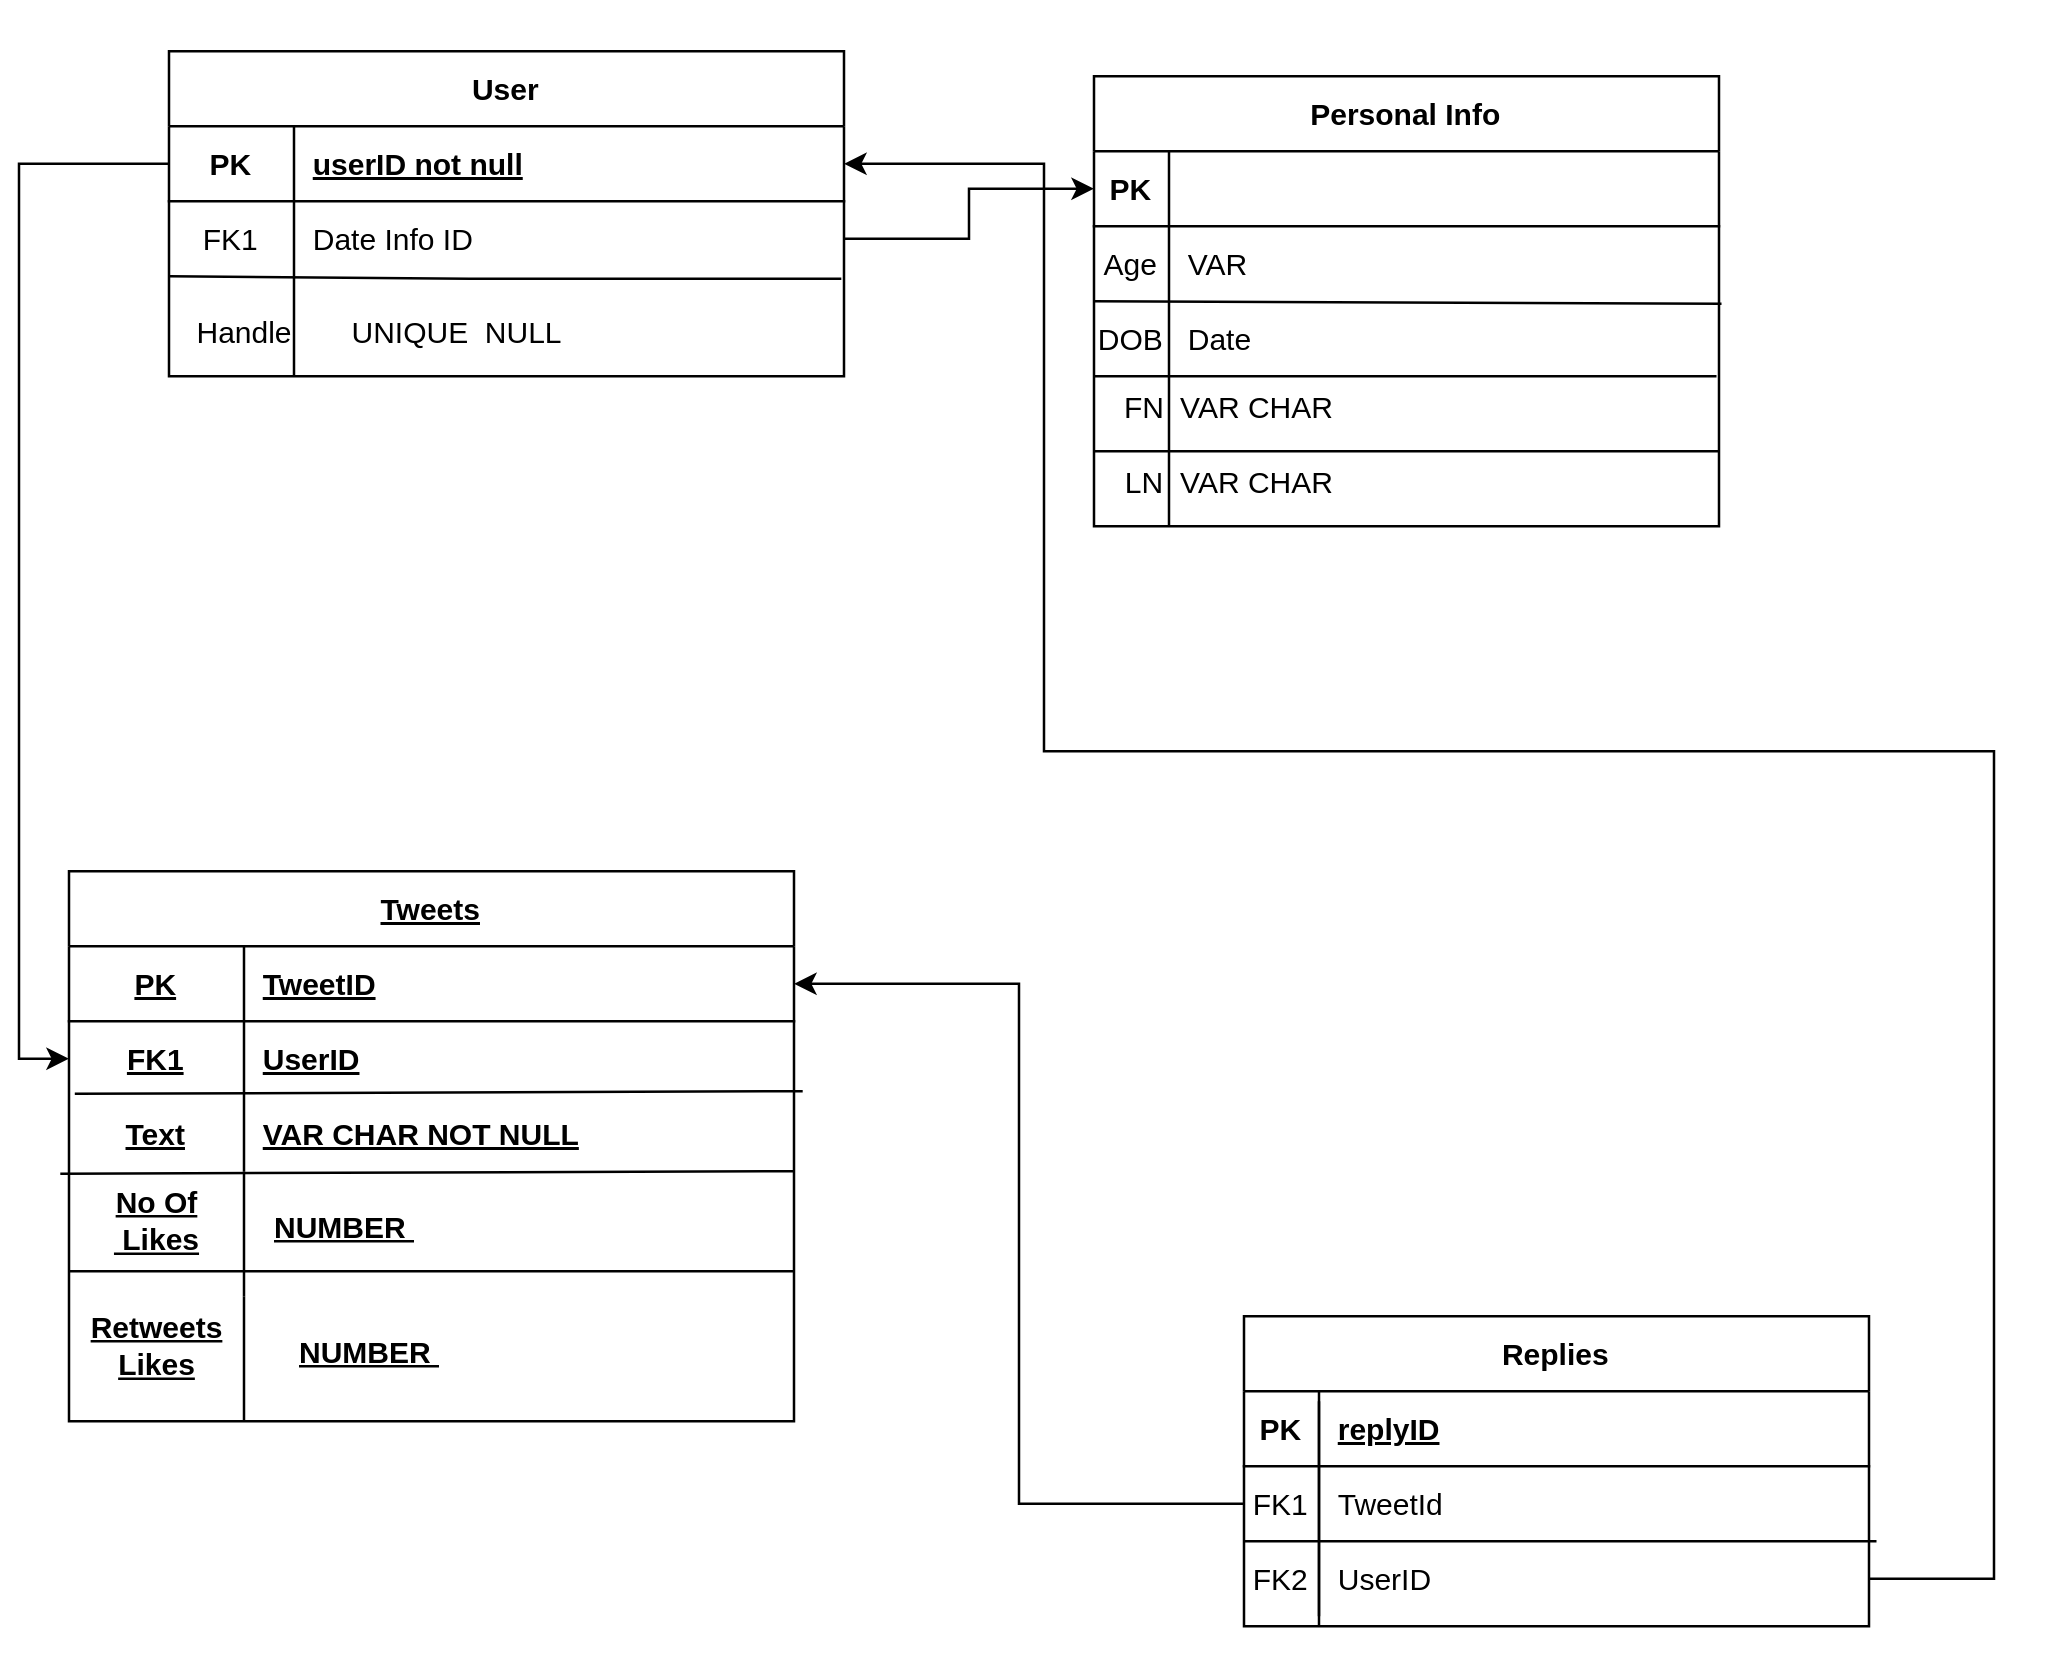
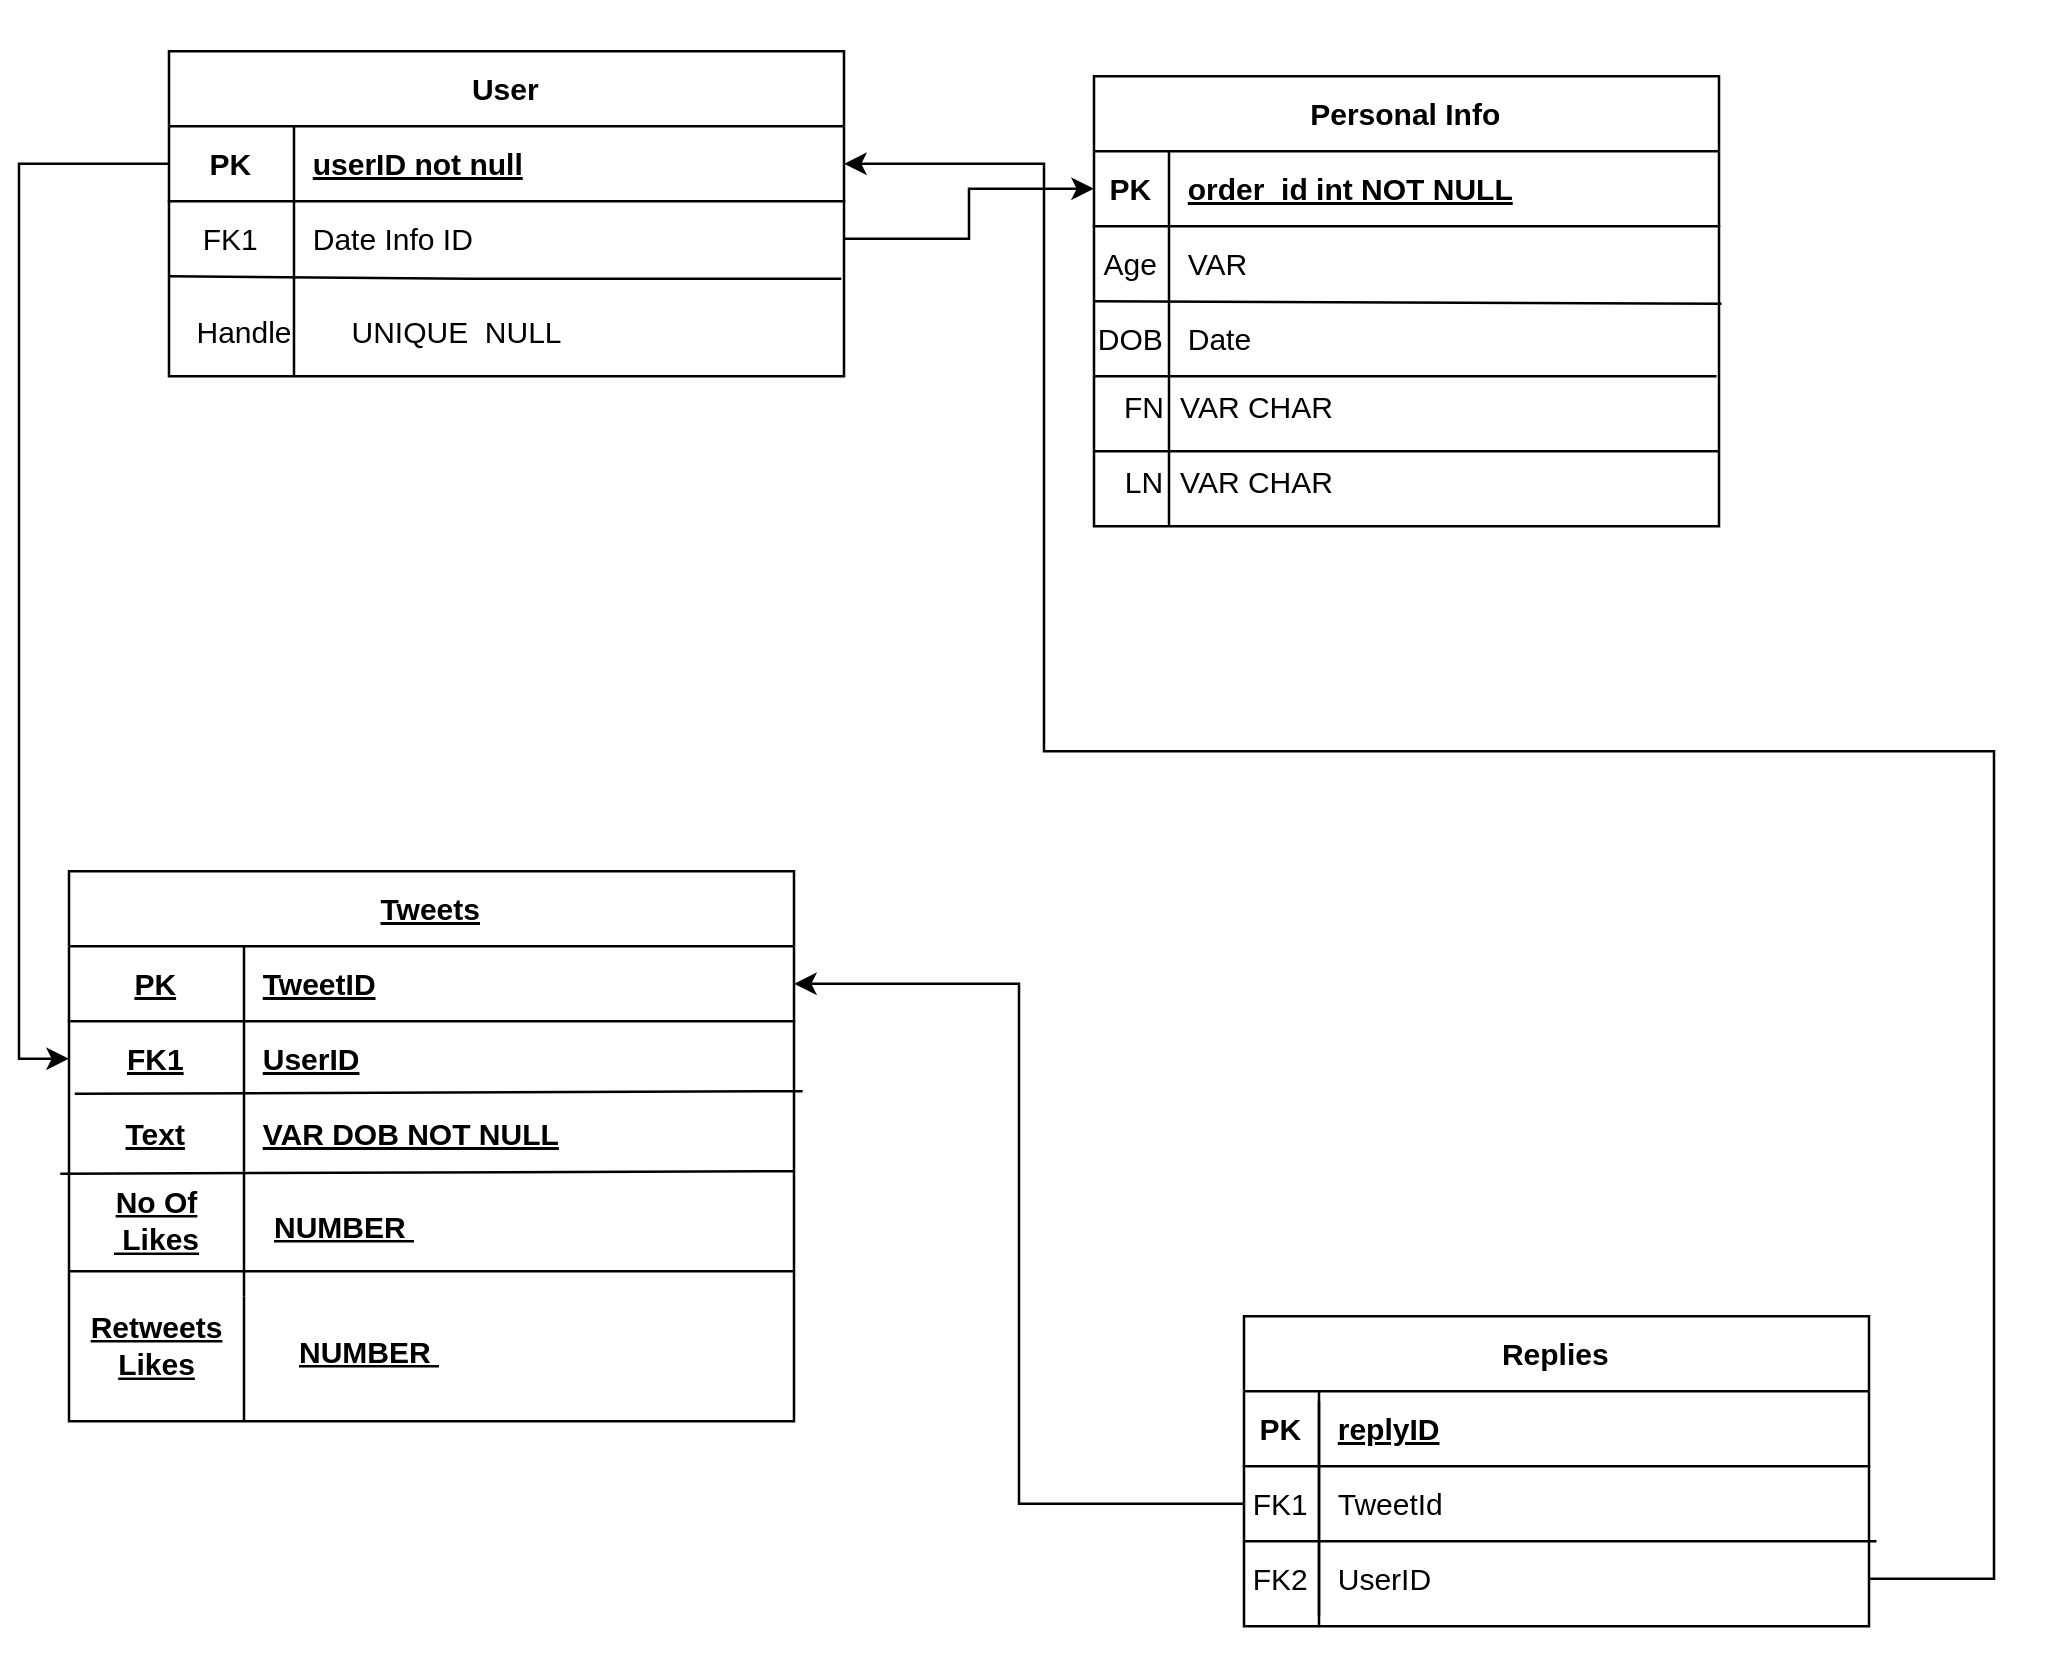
none -> (1444, 189)
(394, 1135) -> (385, 1135)
